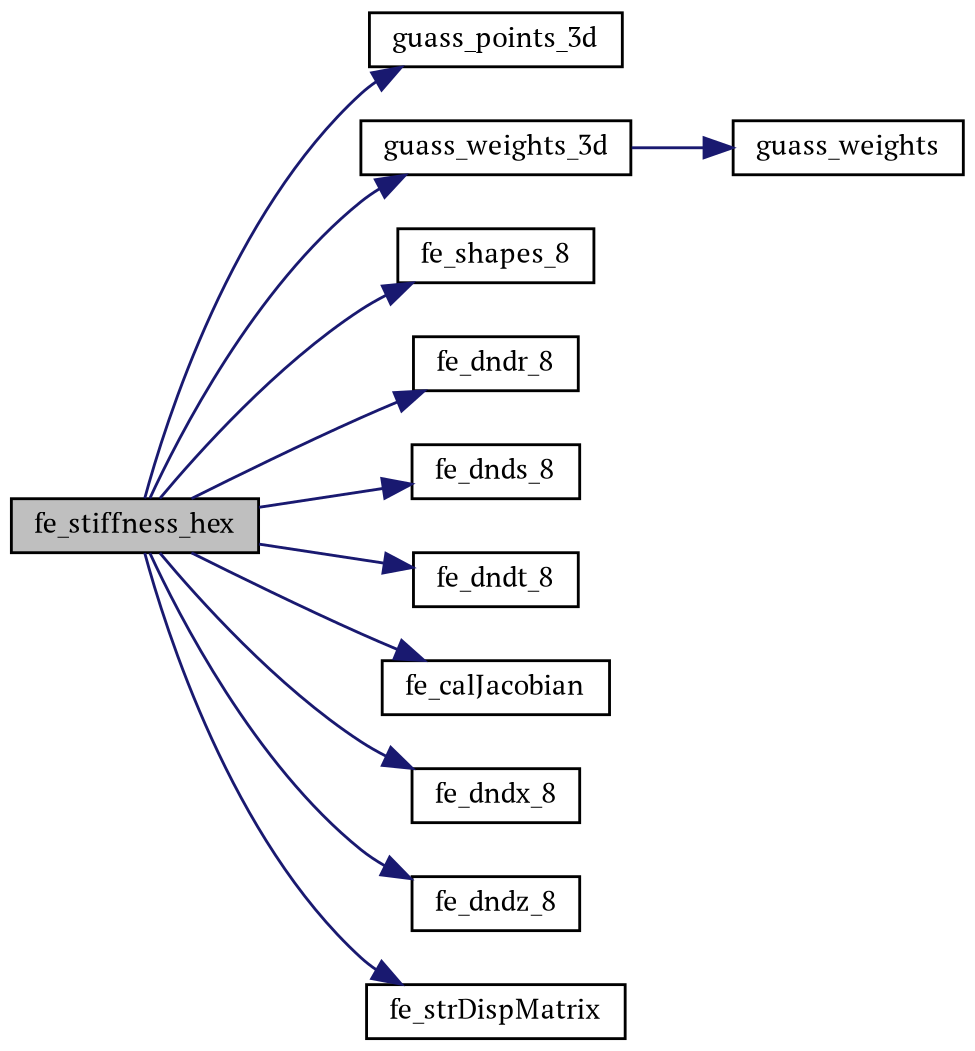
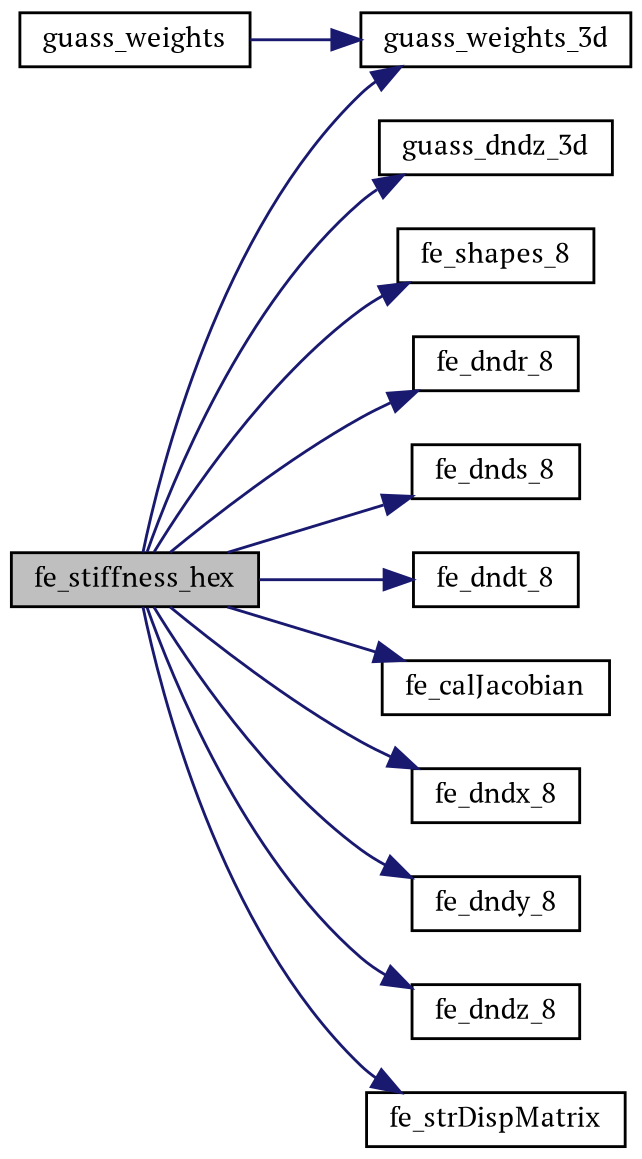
(496, 40) -> (496, 148)
(668, 148) -> (291, 40)
none -> (496, 904)
